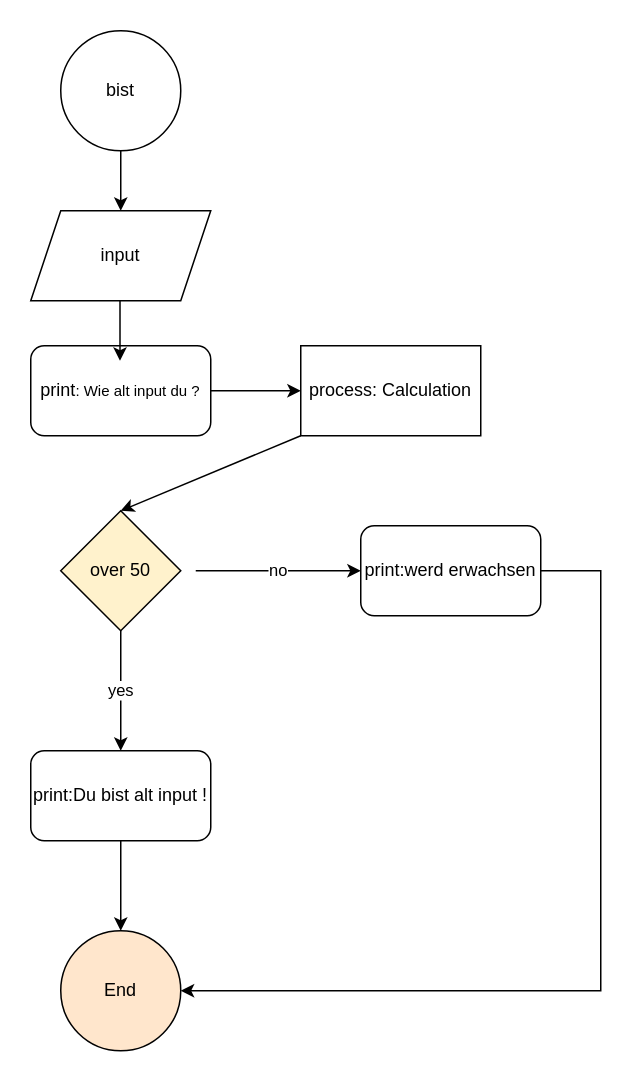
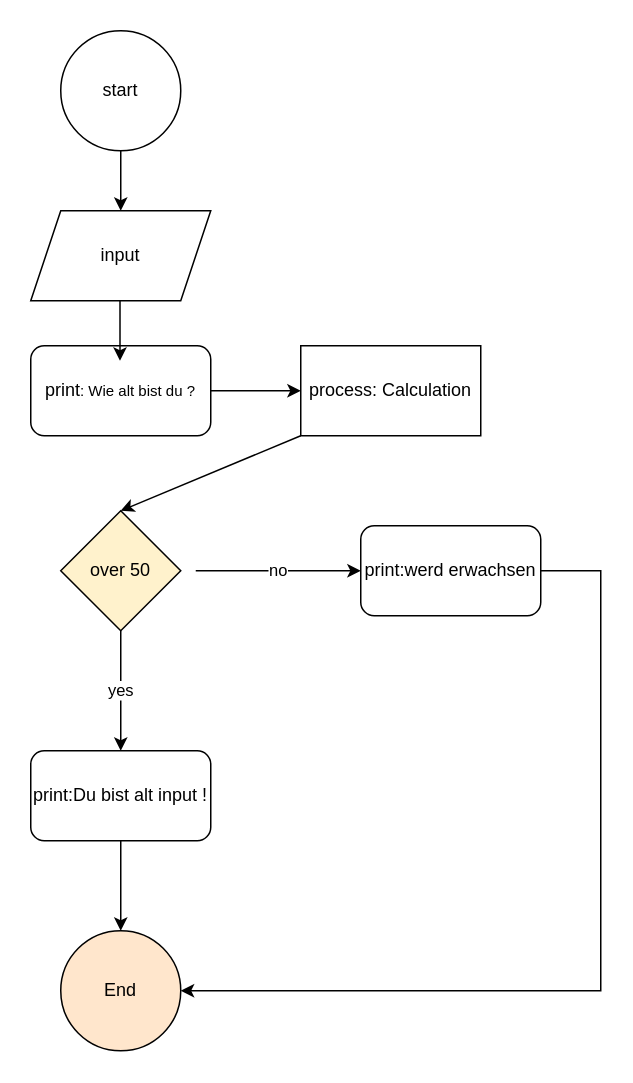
(121, 91) -> (121, 91)
(121, 391) -> (121, 391)
